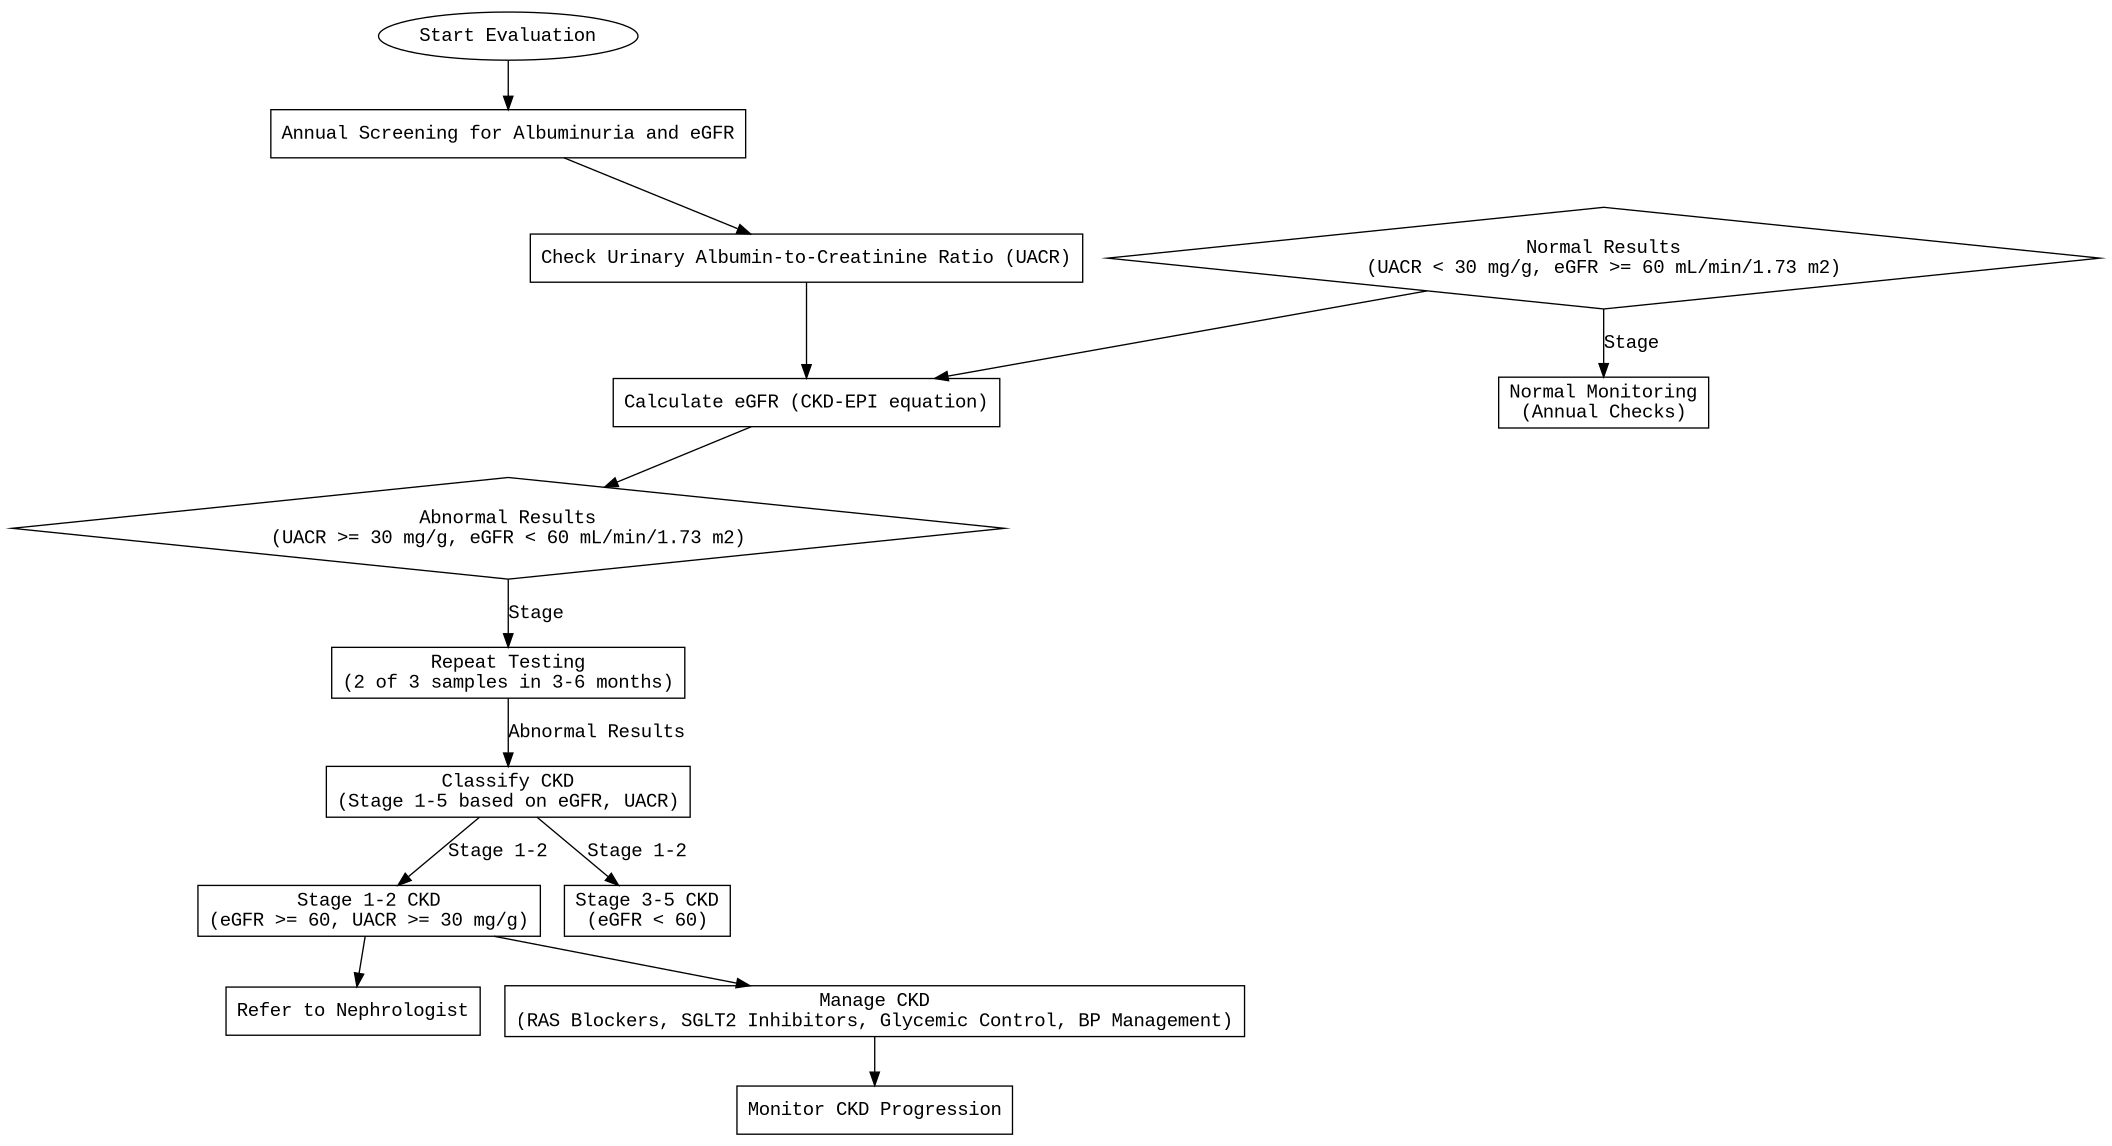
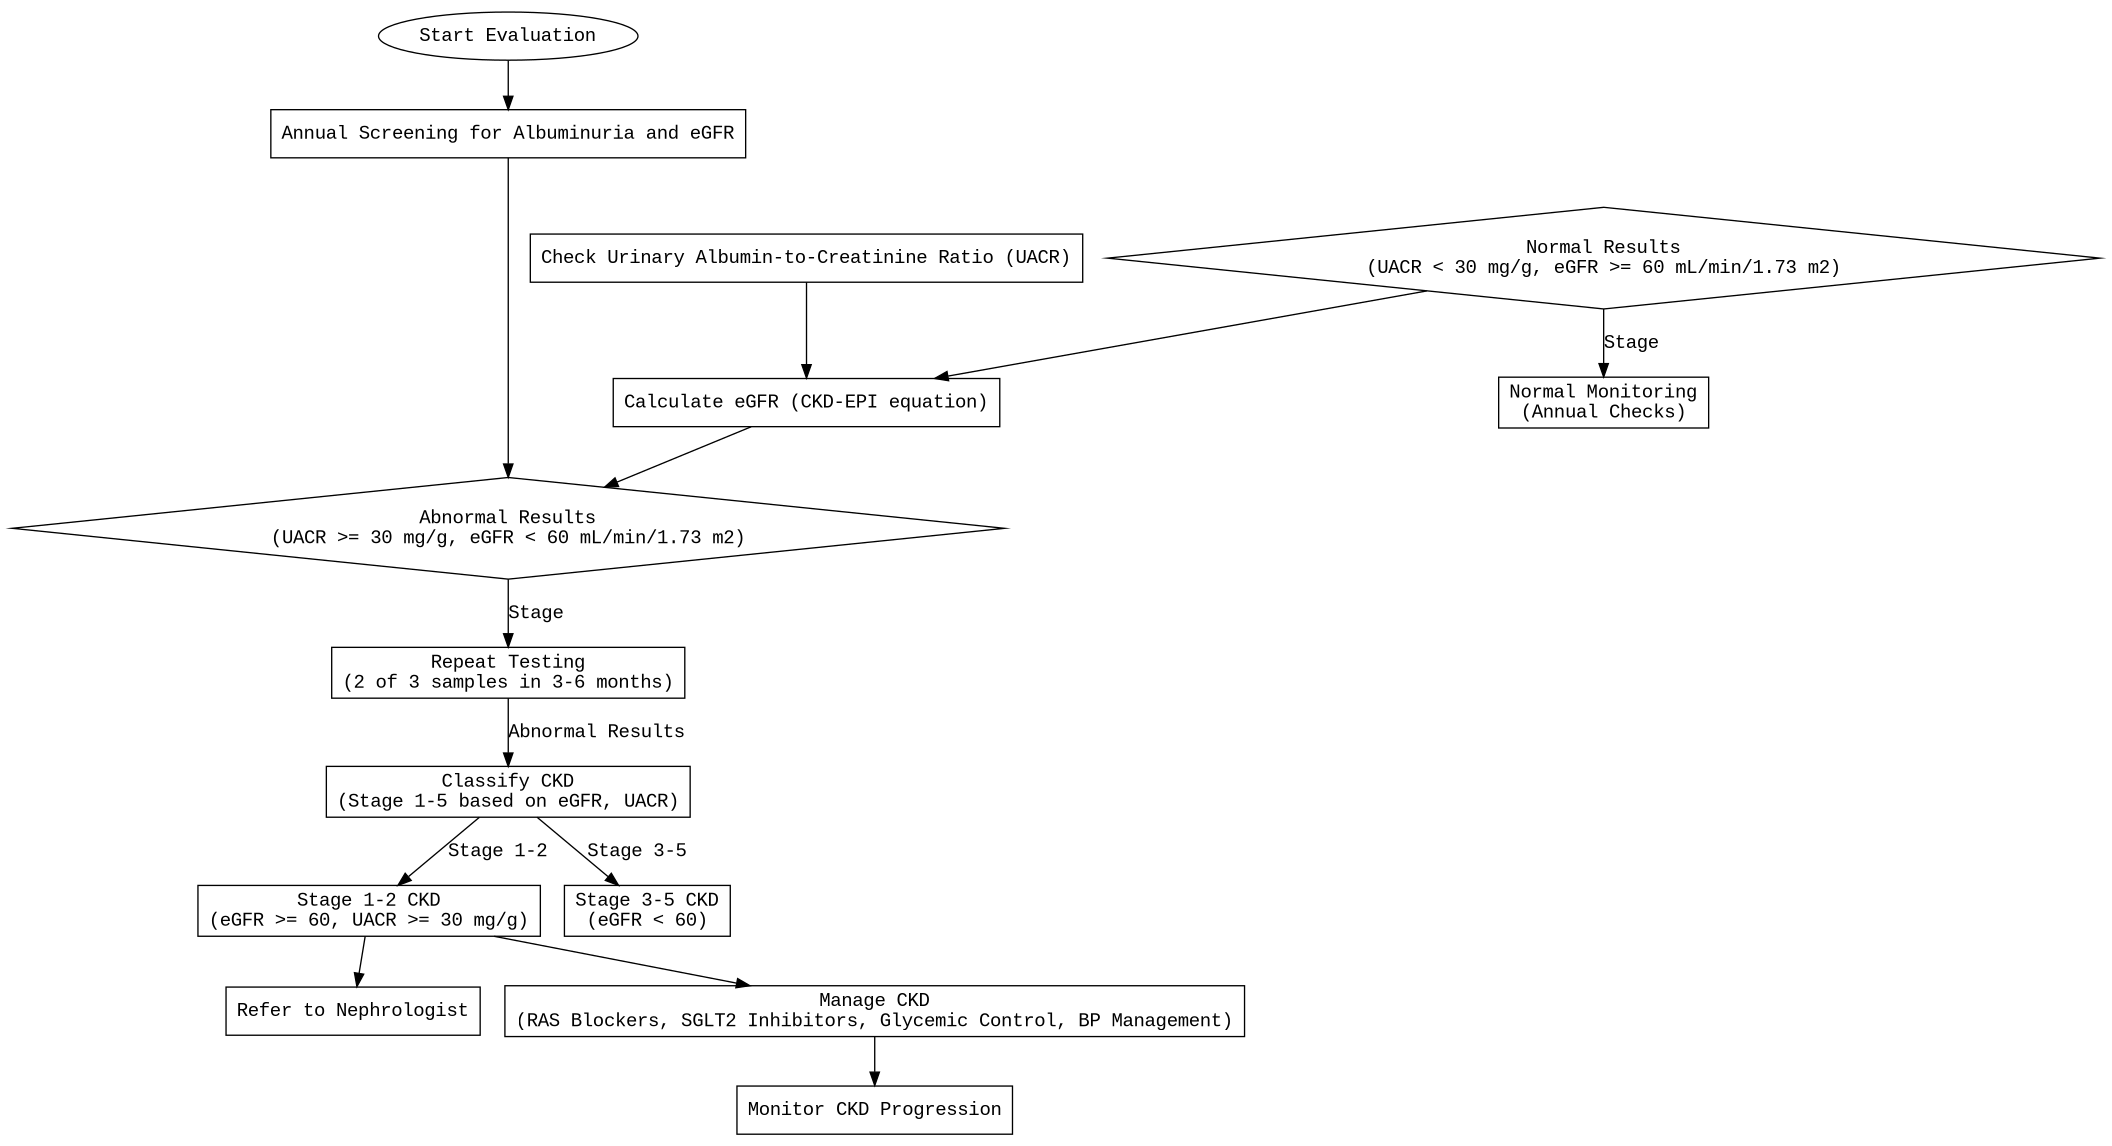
(651, 193) -> (508, 311)
(637, 851) -> (637, 851)
